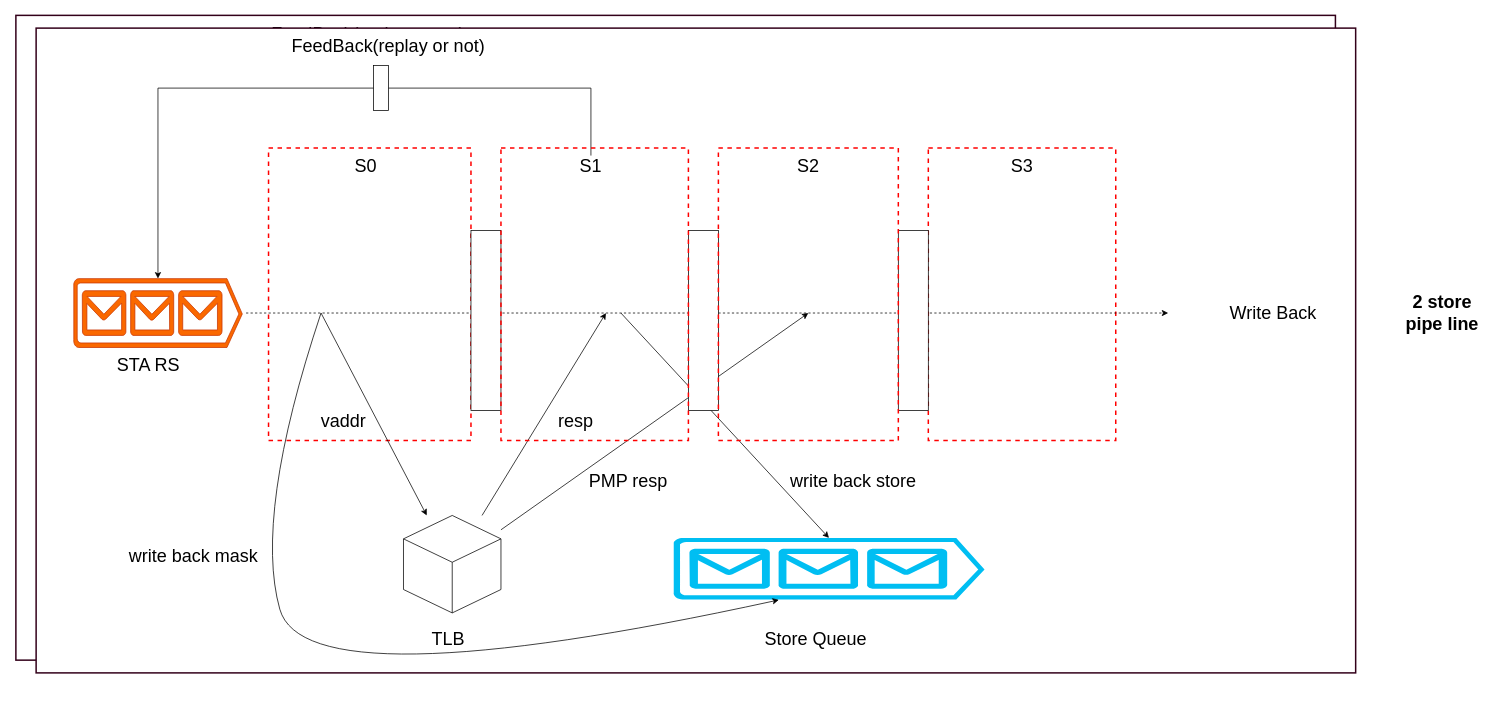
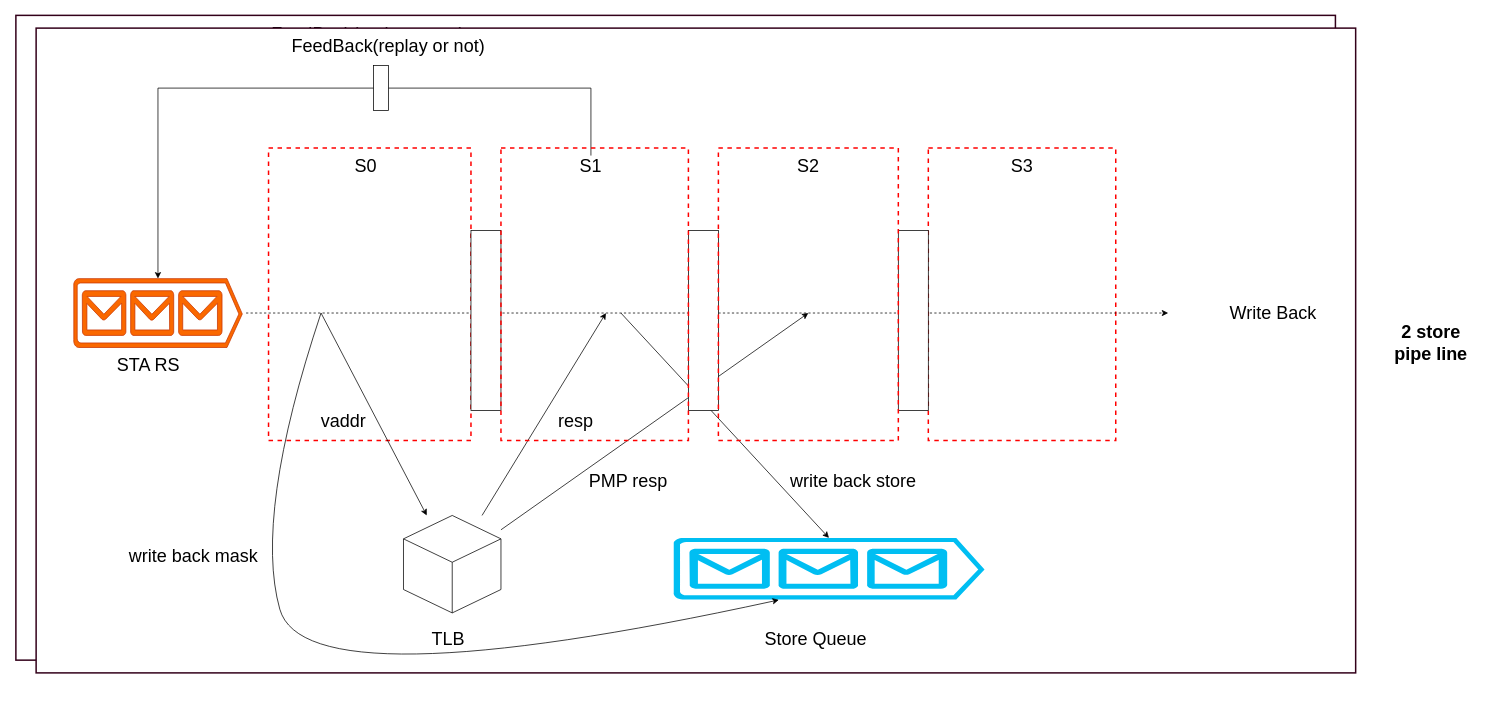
(1442, 313) -> (1431, 343)
